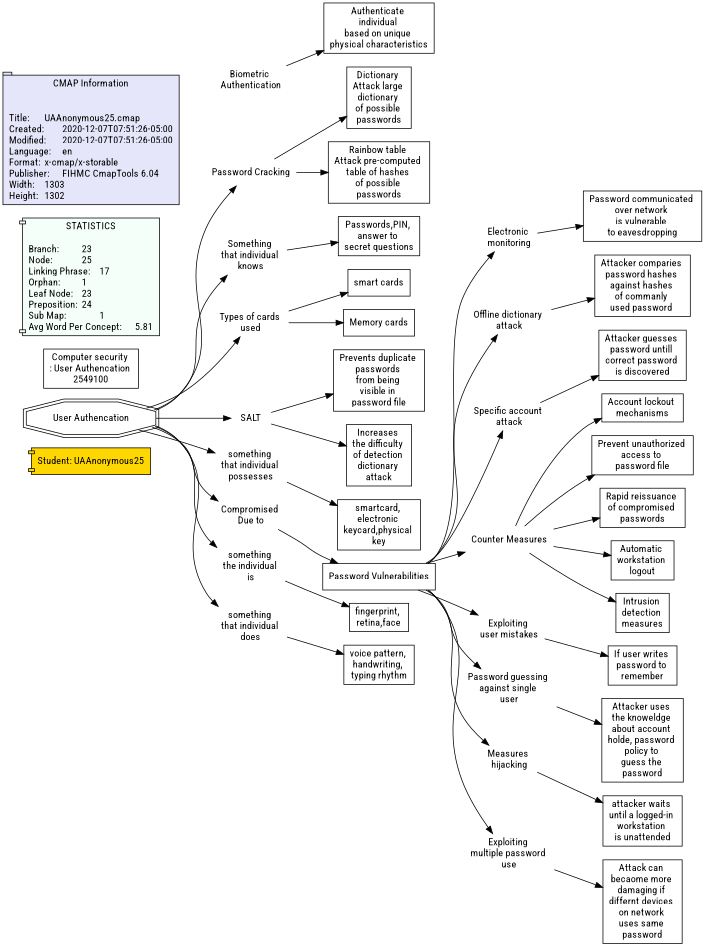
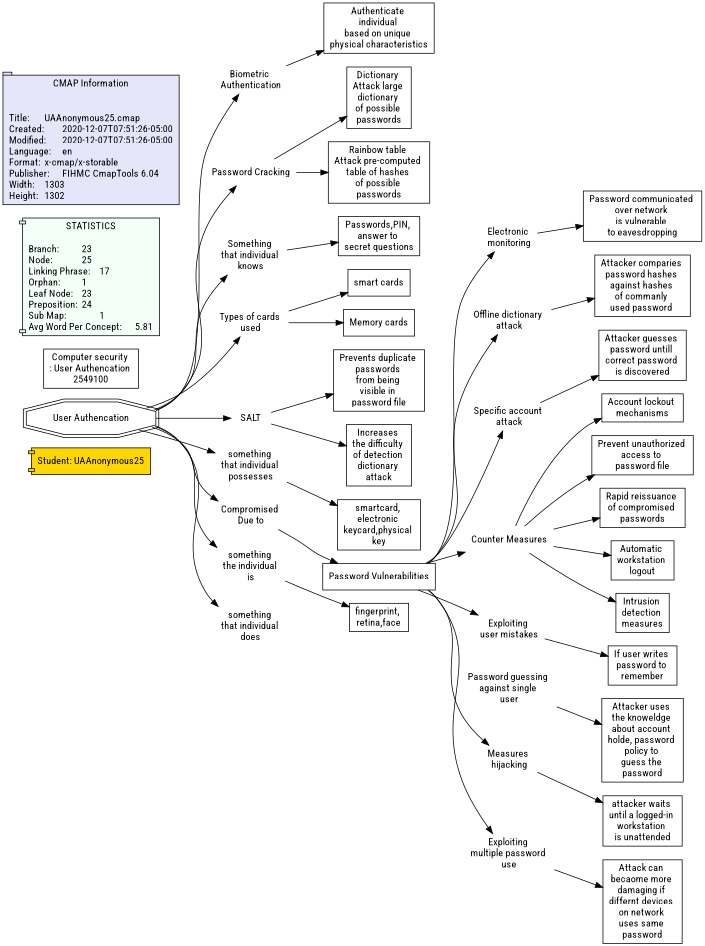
none -> (199, 234)
(451, 626) -> none
(379, 665) -> none
